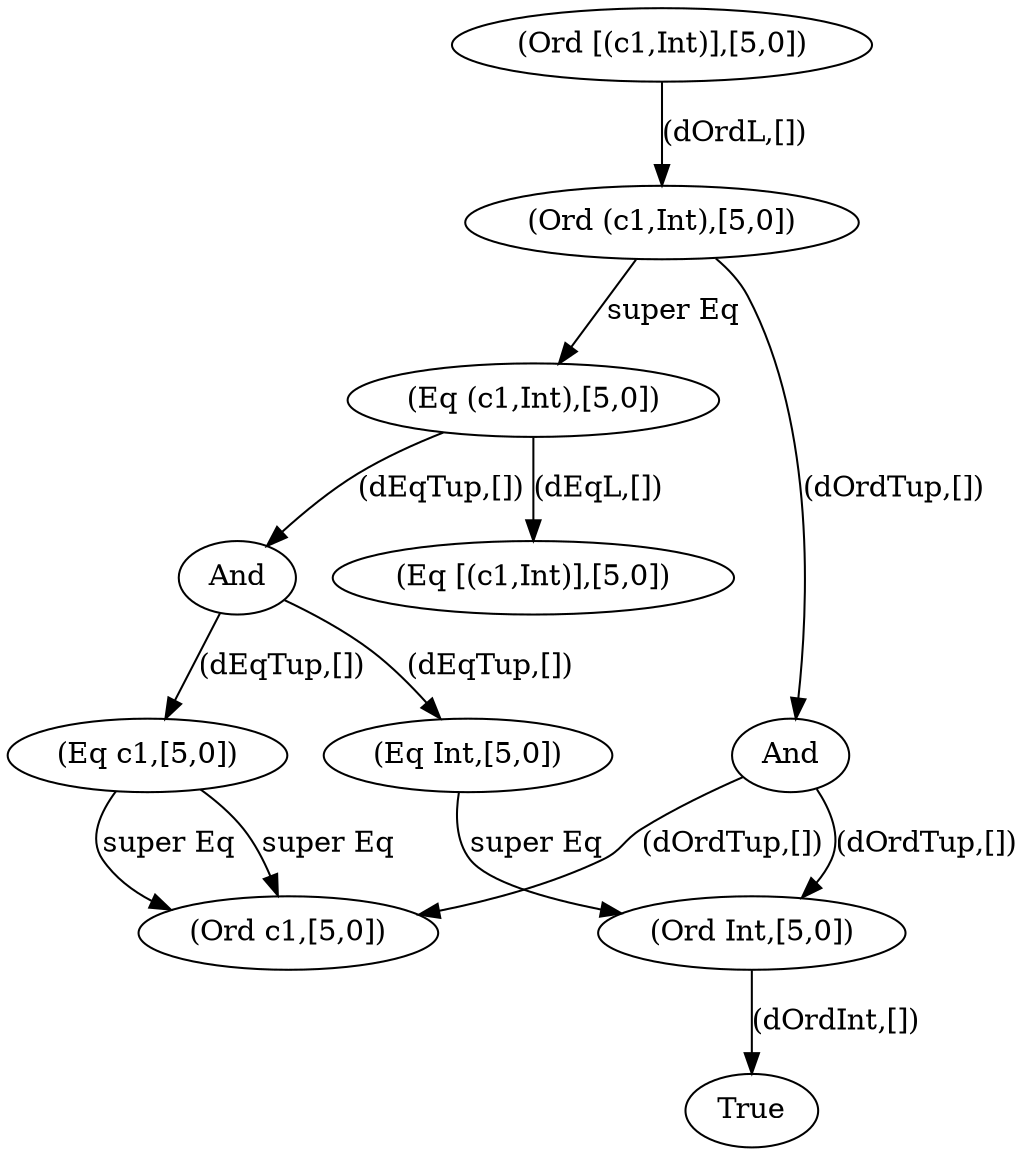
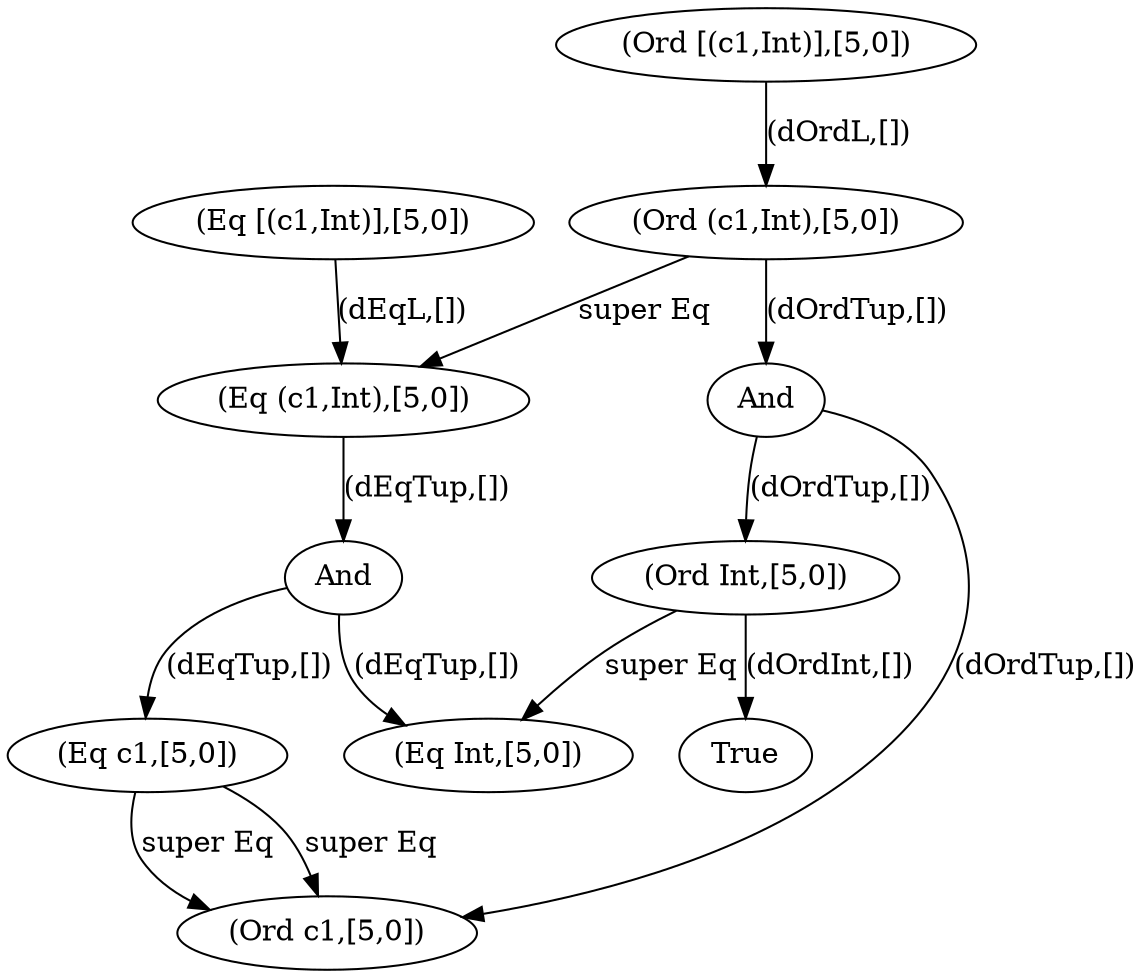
(533, 479) -> (338, 301)
(499, 880) -> (603, 653)
